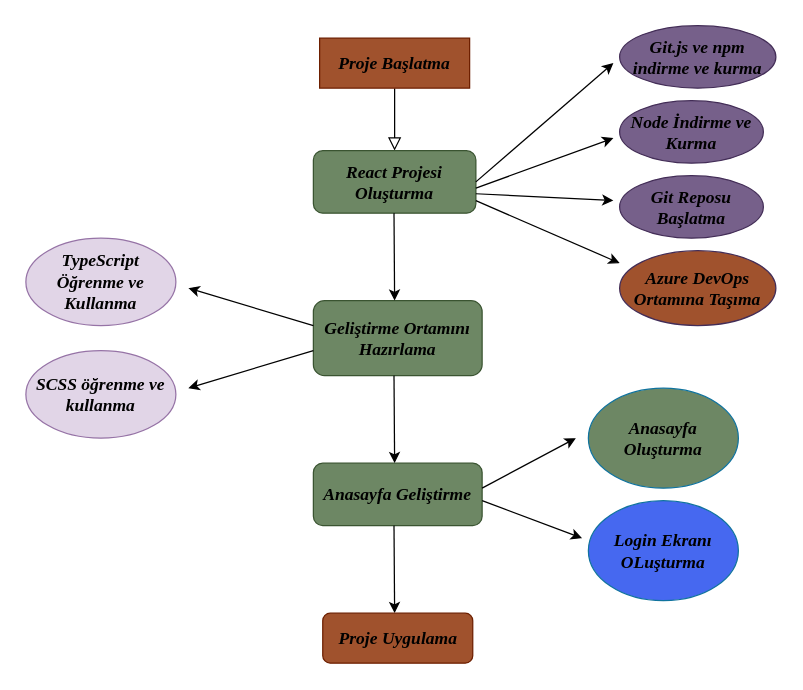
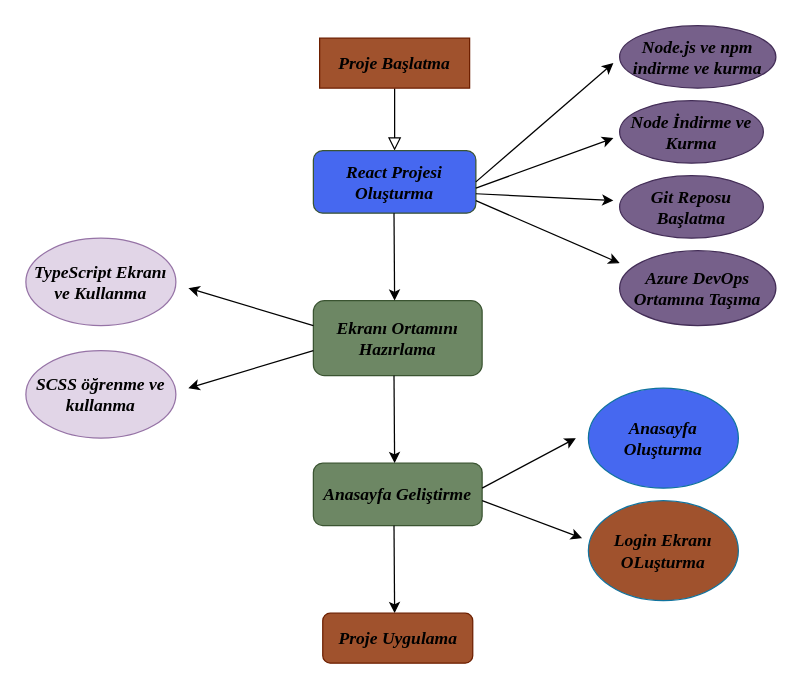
(698, 57) -> (698, 57)
(394, 182) -> (394, 182)
(101, 282) -> (101, 282)
(698, 288) -> (698, 288)
(398, 338) -> (398, 338)
(663, 438) -> (663, 438)
(663, 551) -> (663, 551)
